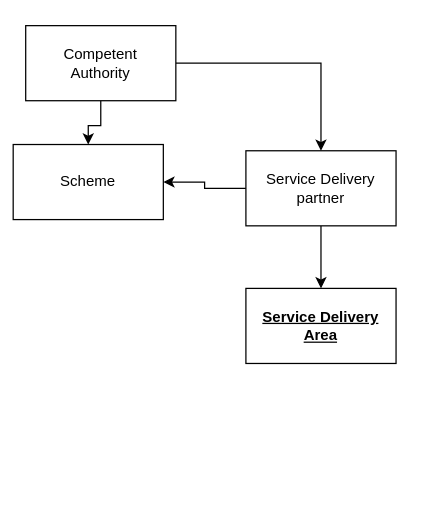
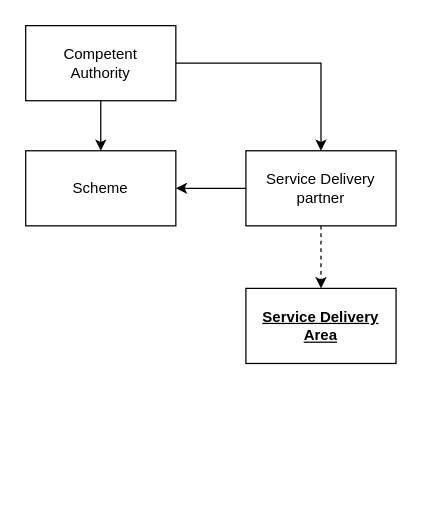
(88, 182) -> (101, 188)
(321, 253) -> (321, 253)
